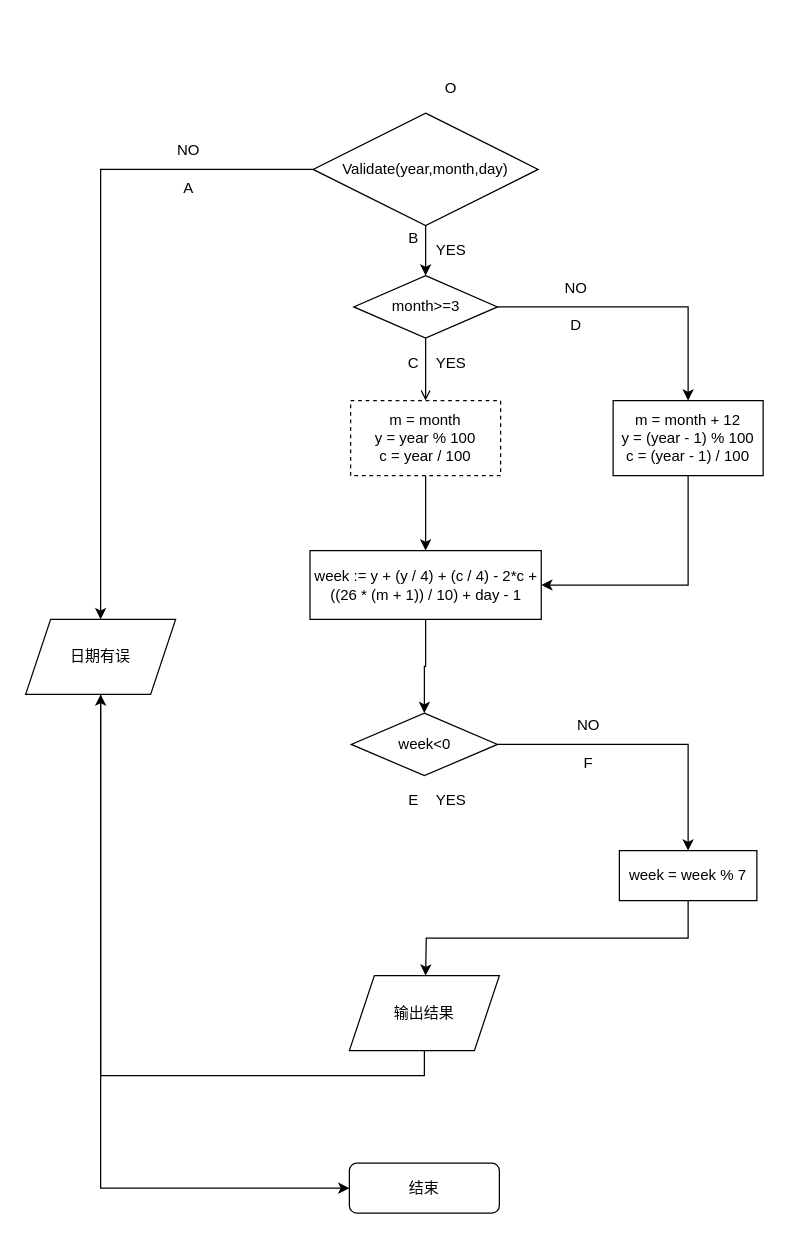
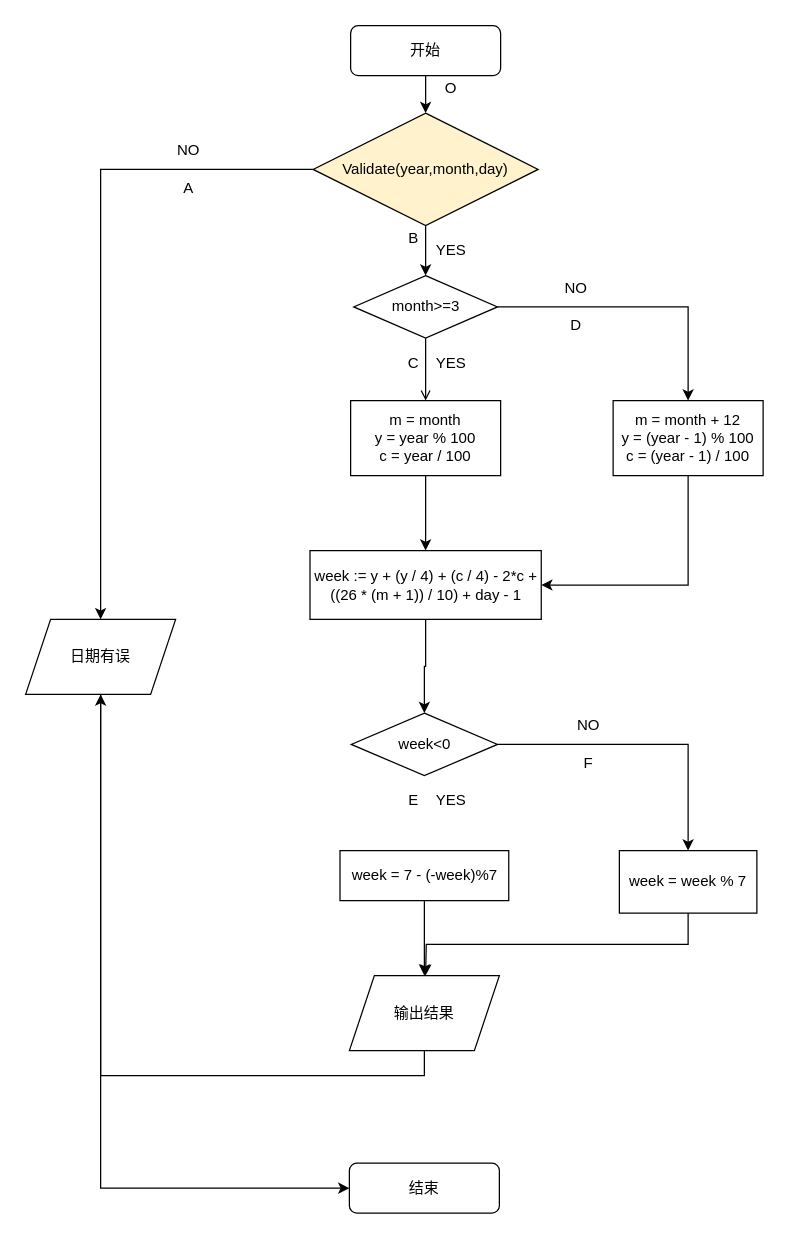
none -> (426, 51)
none -> (426, 90)
(426, 169) -> (426, 169)
(426, 438) -> (426, 438)
none -> (424, 876)
(688, 876) -> (688, 882)
none -> (424, 926)
